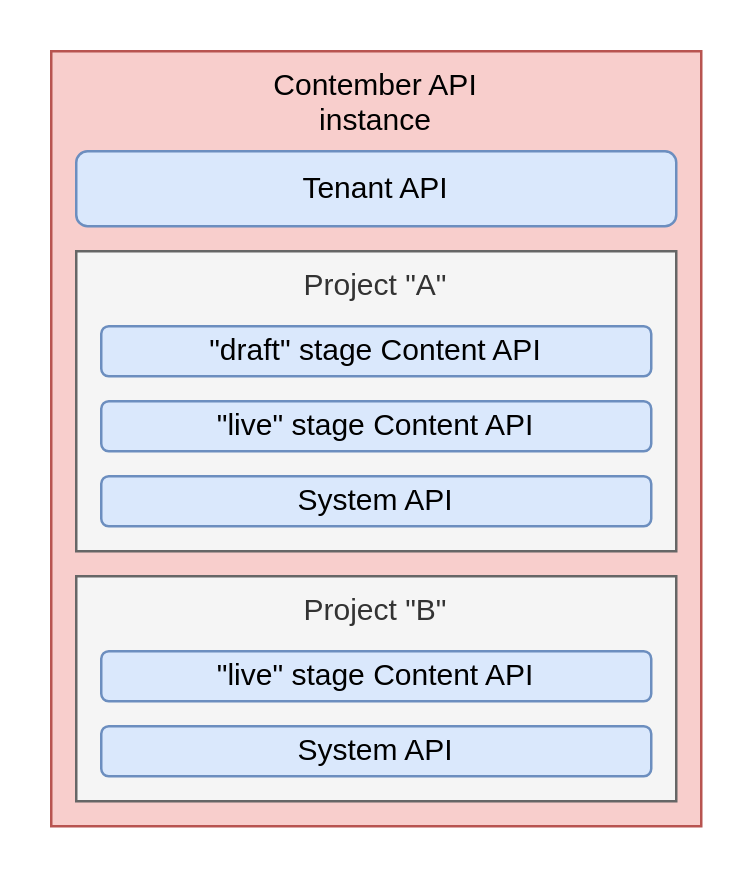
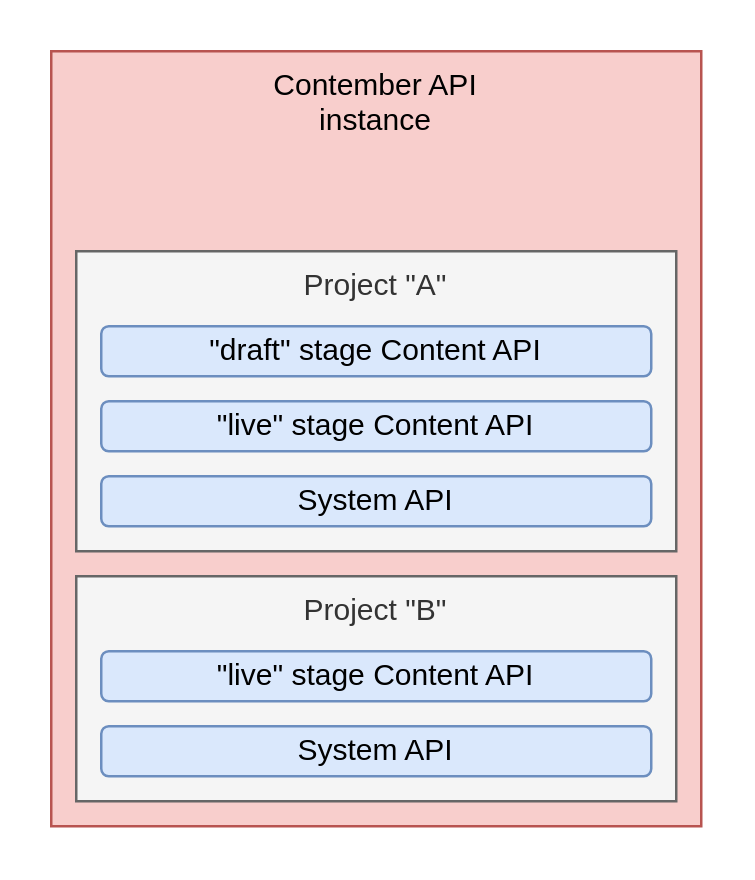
(376, 189) -> none
